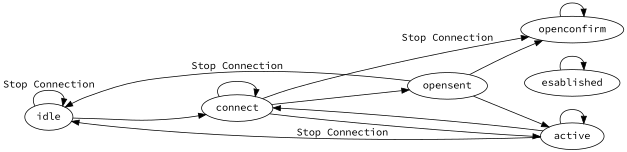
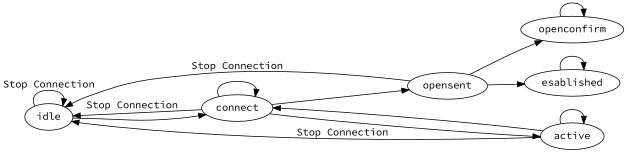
(391, 64) -> (141, 113)
(508, 110) -> (502, 85)
